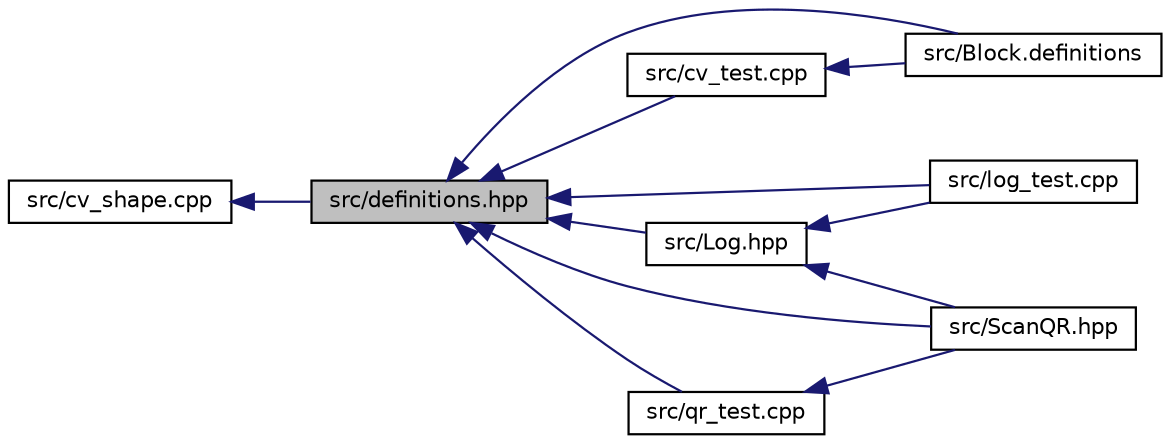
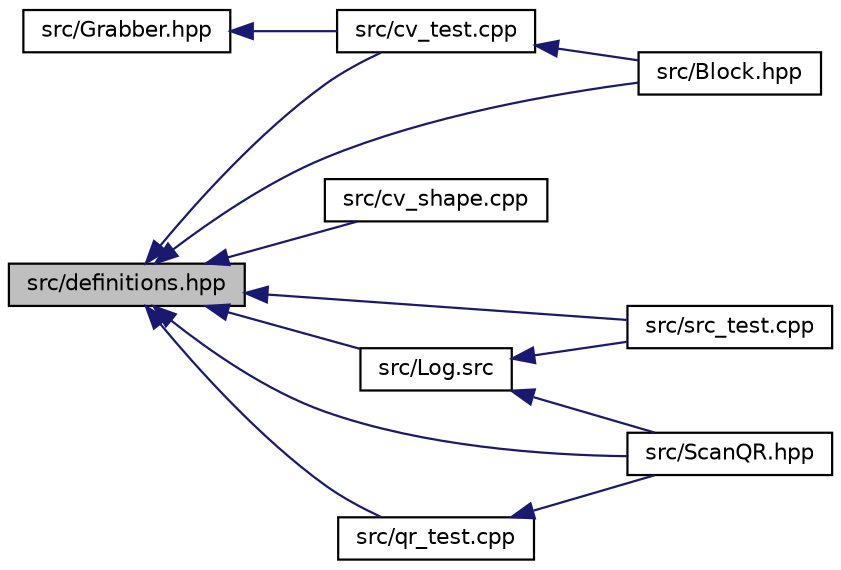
none -> (127, 31)
(1034, 55) -> (730, 73)
(1034, 182) -> (730, 327)
(282, 202) -> (292, 239)
(726, 244) -> (436, 369)
